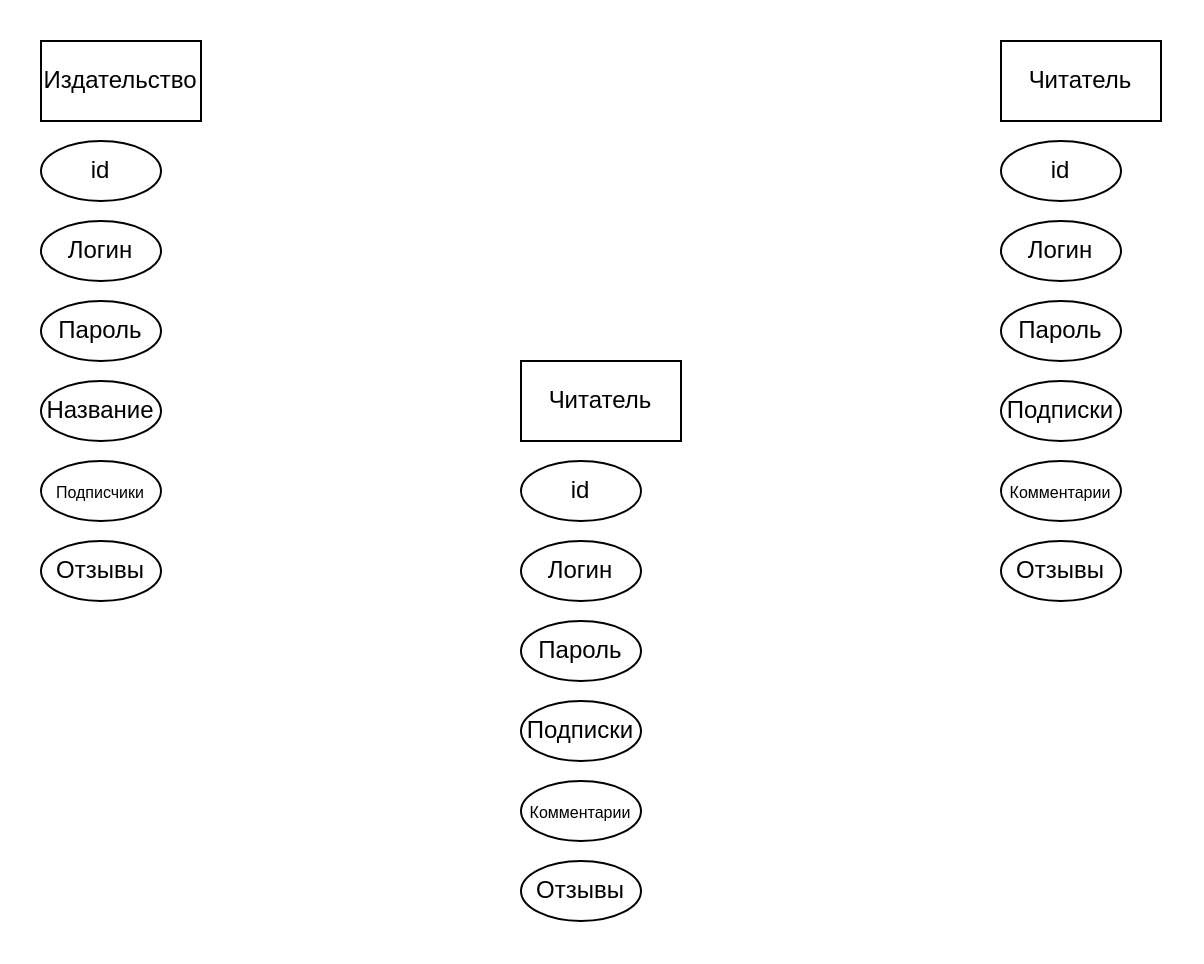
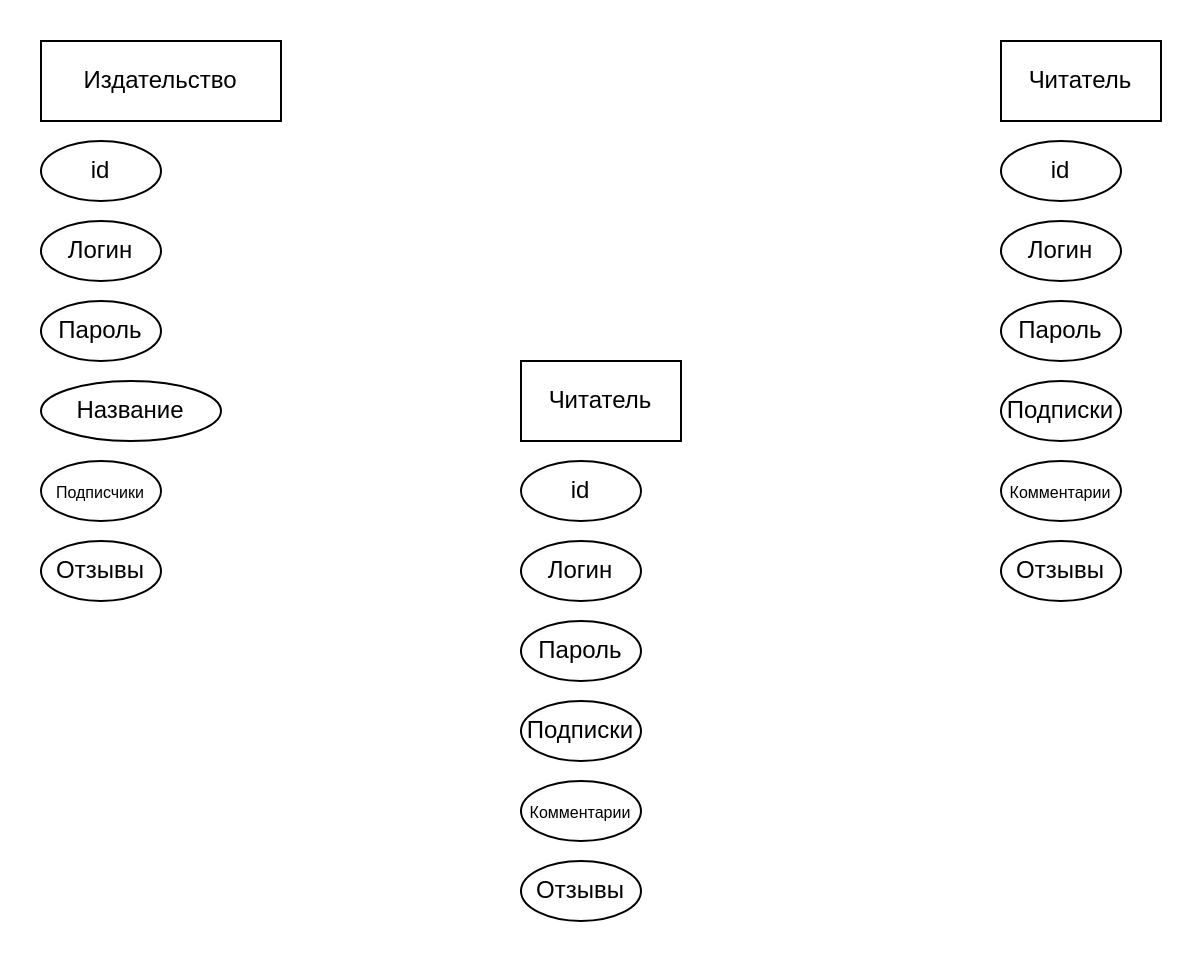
(121, 81) -> (161, 81)
(101, 411) -> (131, 411)
